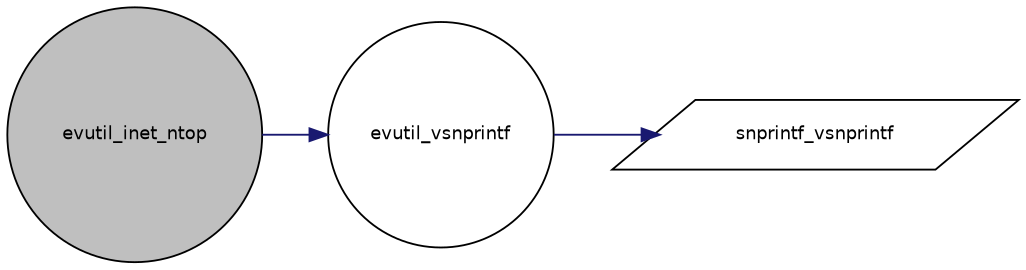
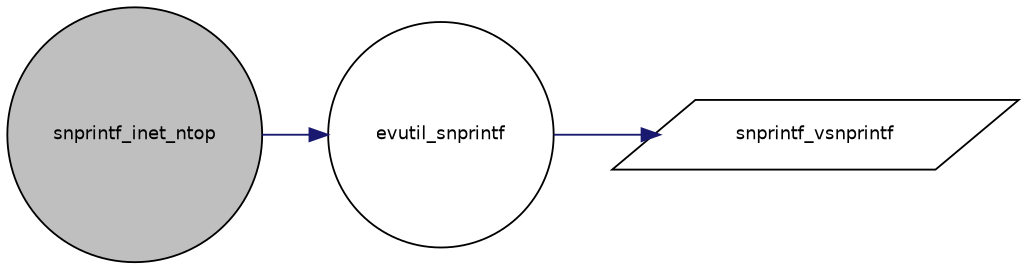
(135, 135) -> (135, 135)
(441, 135) -> (441, 135)
